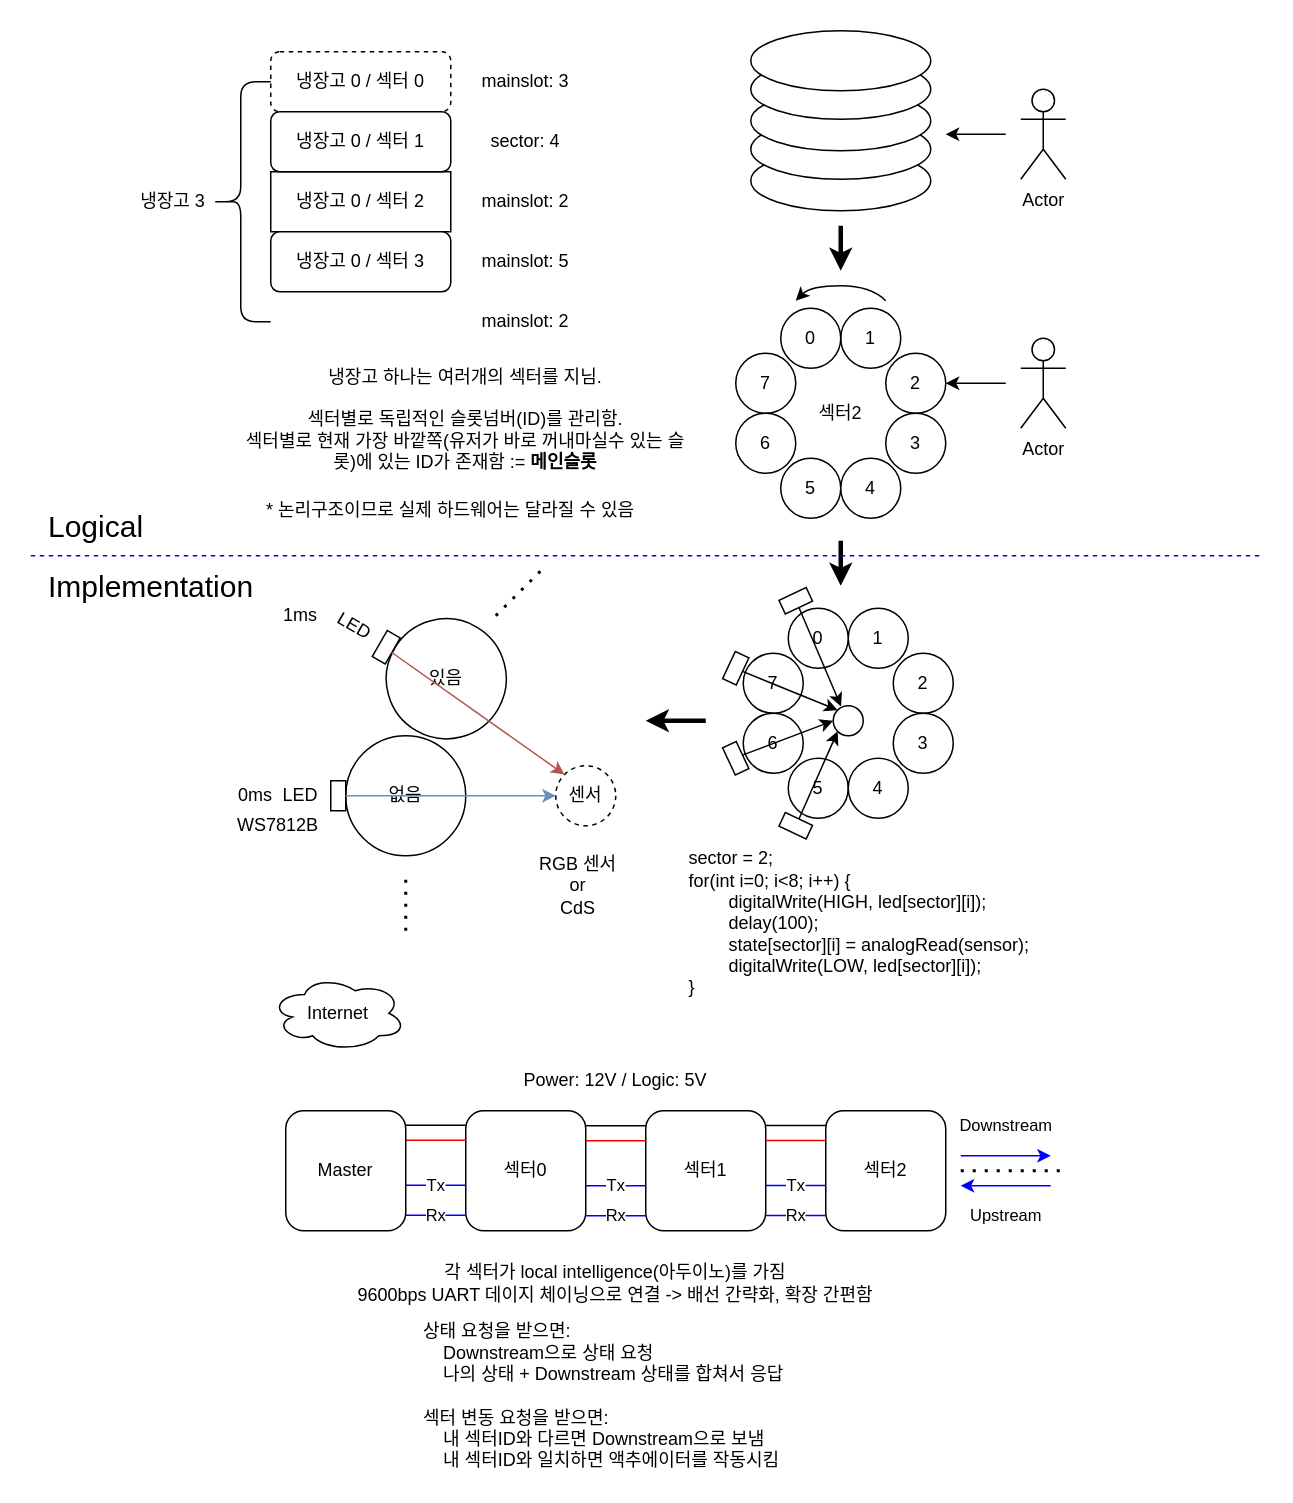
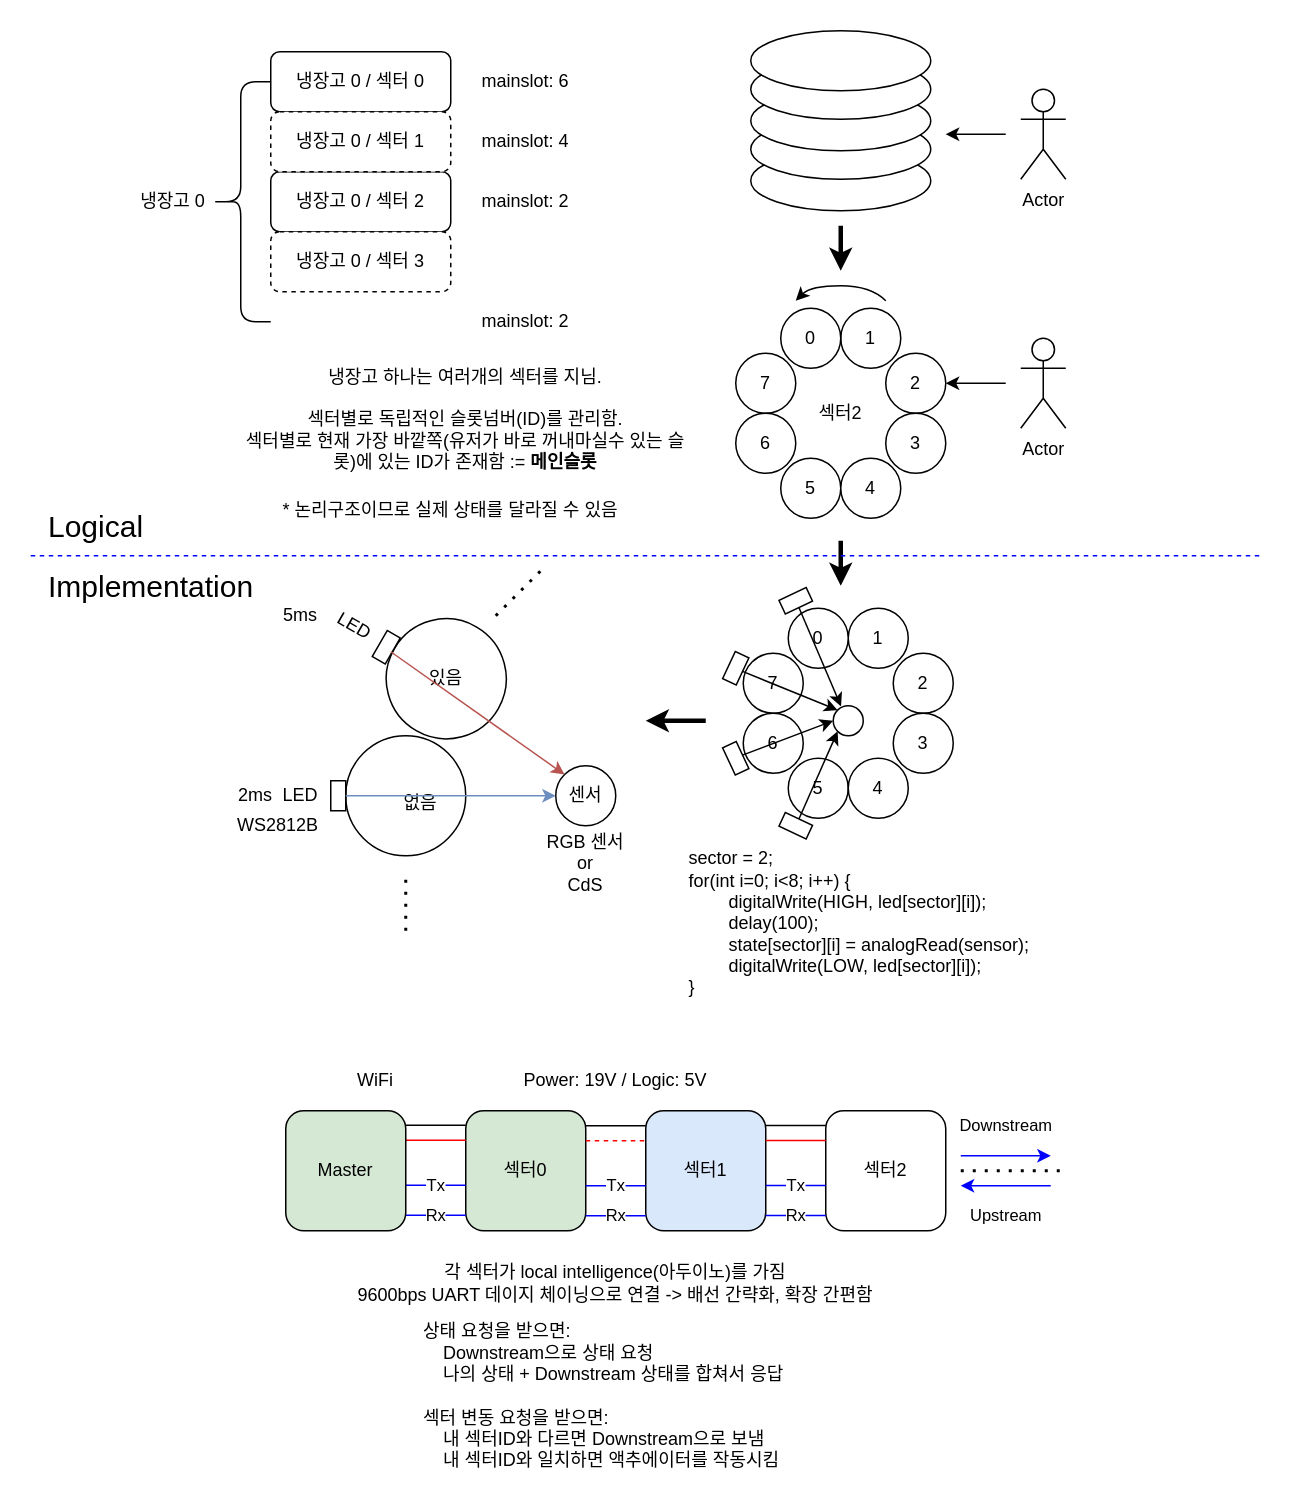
(361, 82) -> (361, 82)
(526, 82) -> (526, 82)
(361, 142) -> (361, 142)
(526, 142) -> (526, 142)
(173, 202) -> (173, 202)
(361, 202) -> (361, 202)
(361, 262) -> (361, 262)
(526, 262) -> none
(451, 511) -> (451, 511)
(301, 616) -> (301, 616)
(256, 796) -> (256, 796)
(406, 796) -> (421, 803)
(586, 796) -> (586, 796)
(278, 826) -> (278, 826)
(578, 886) -> (586, 863)
(338, 1013) -> none
none -> (376, 1081)
(616, 1081) -> (616, 1081)
(617, 1141) -> (617, 1141)
(346, 1171) -> (346, 1171)
(526, 1171) -> (526, 1171)
(706, 1171) -> (706, 1171)
